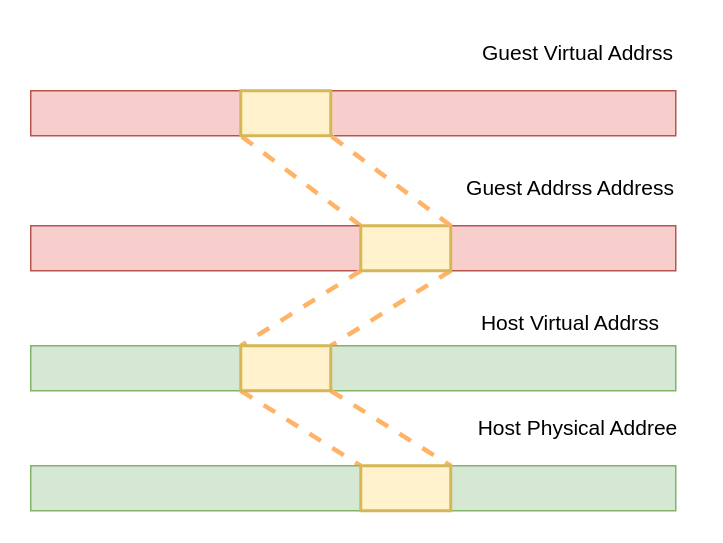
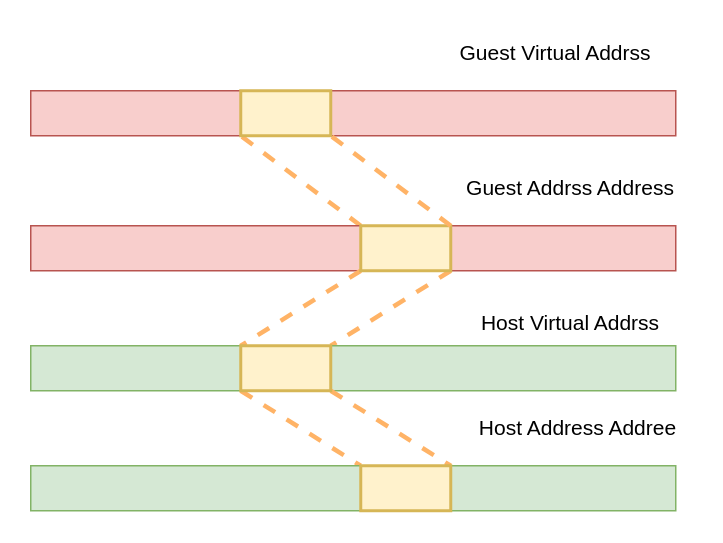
(578, 53) -> (556, 53)
(578, 428) -> (578, 428)
